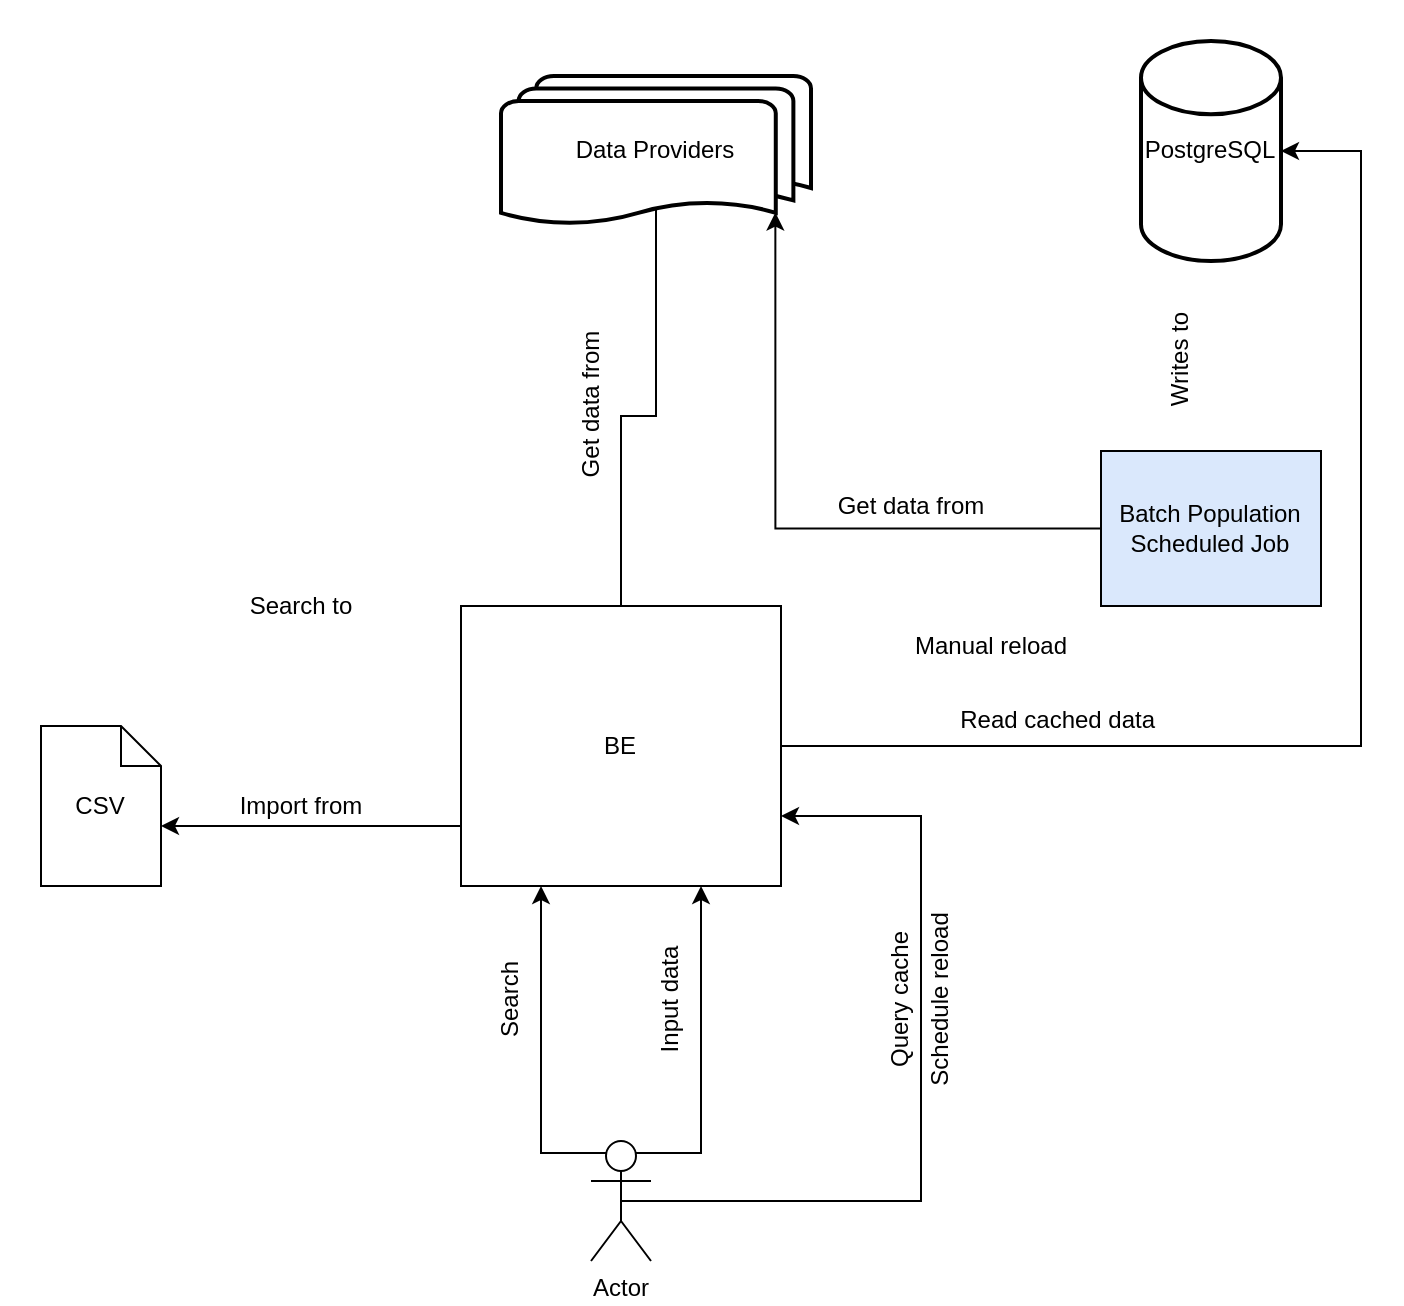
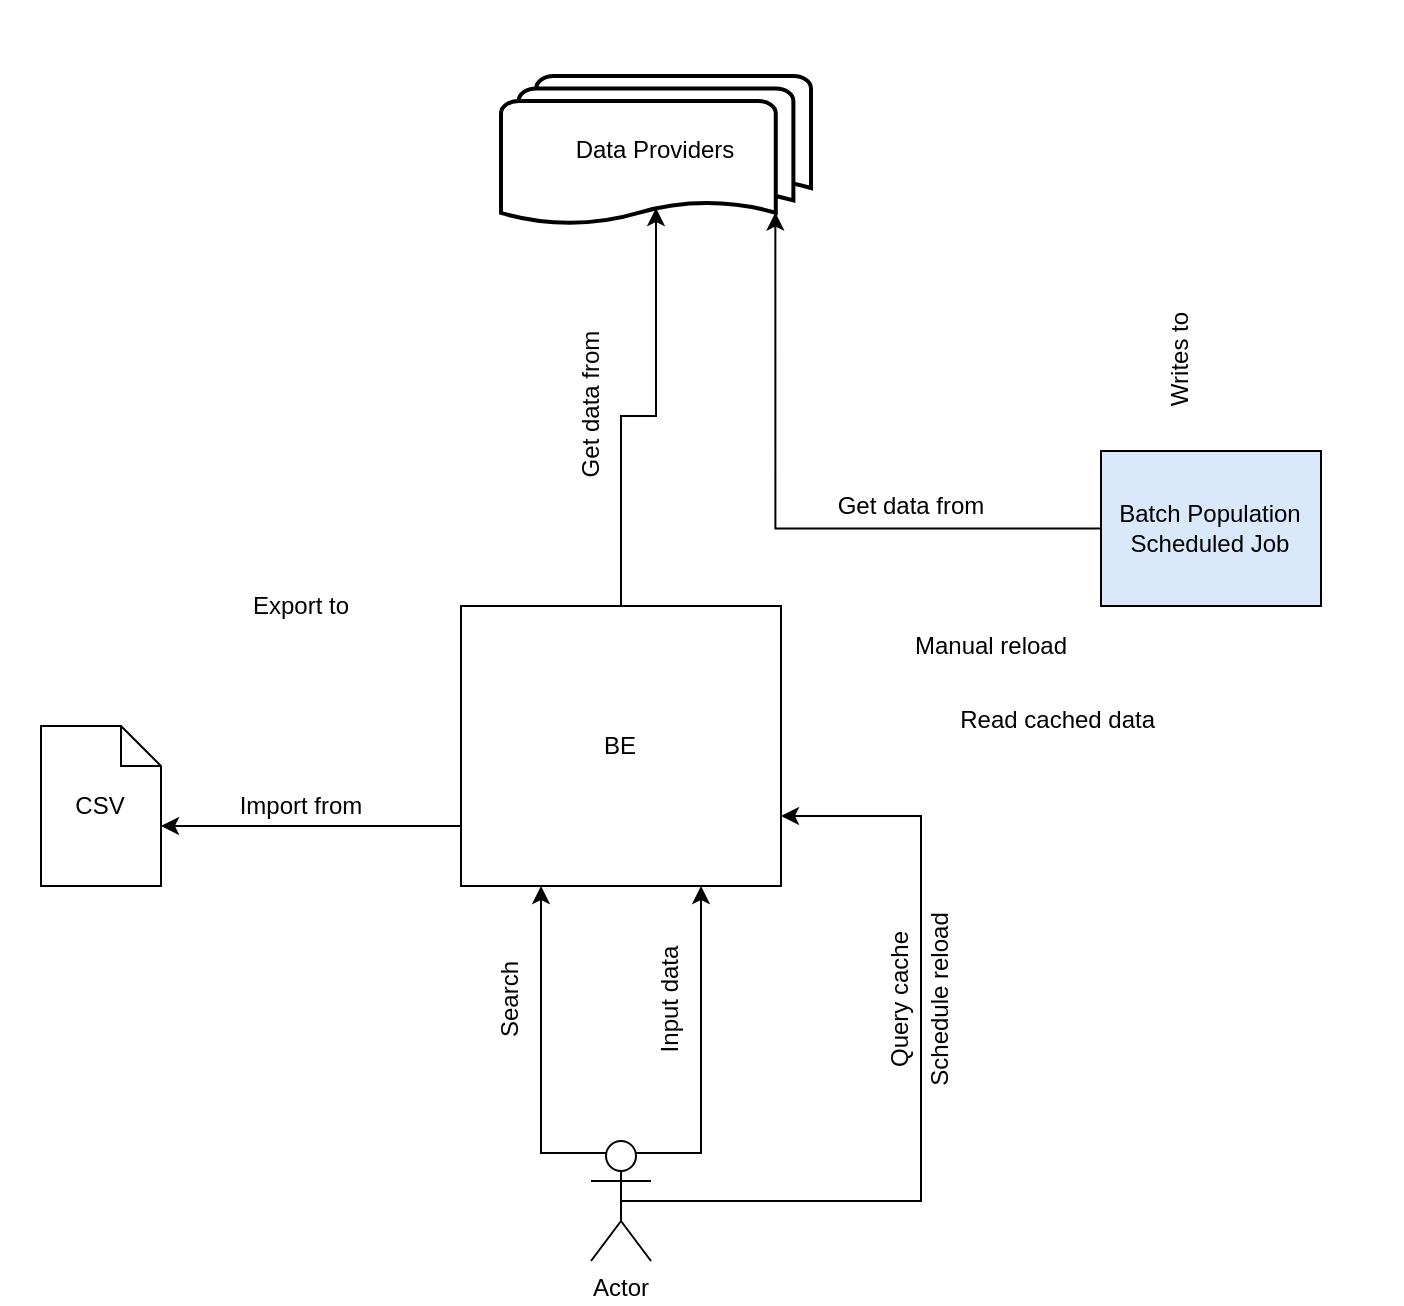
(1211, 151) -> none
(656, 217) -> (656, 223)
(302, 607) -> (302, 607)
(1361, 705) -> none
